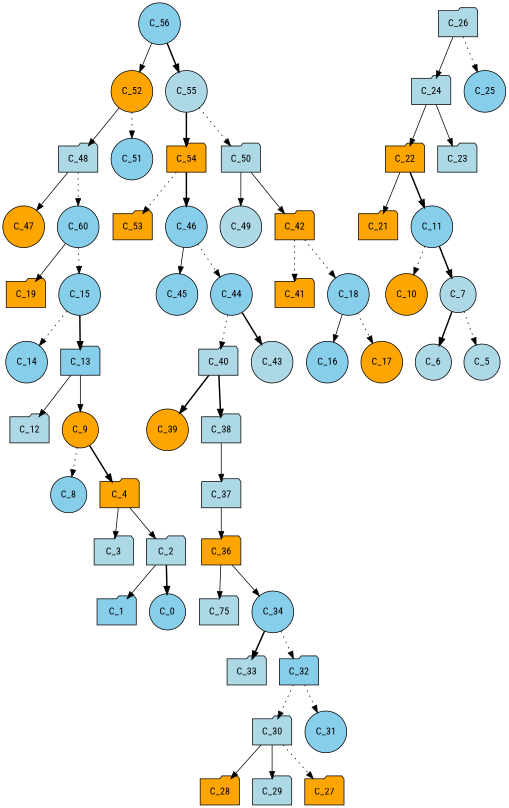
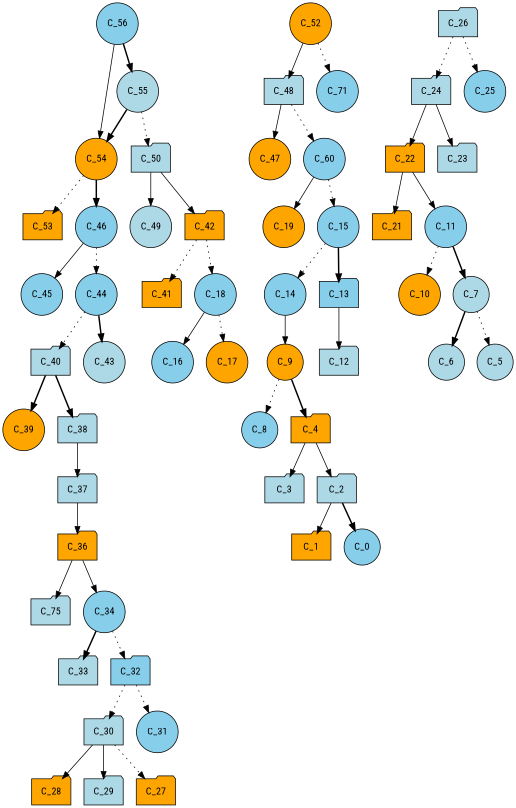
(147, 54) -> (107, 88)
(446, 54) -> (446, 54)
(132, 159) -> (337, 91)
(186, 159) -> (96, 159)
(416, 186) -> (422, 187)
(26, 294) -> (284, 227)
(80, 390) -> (285, 326)
(117, 612) -> (311, 547)
